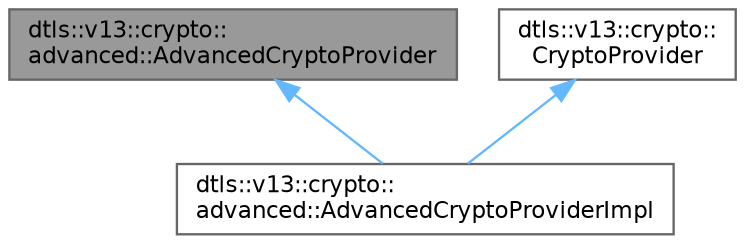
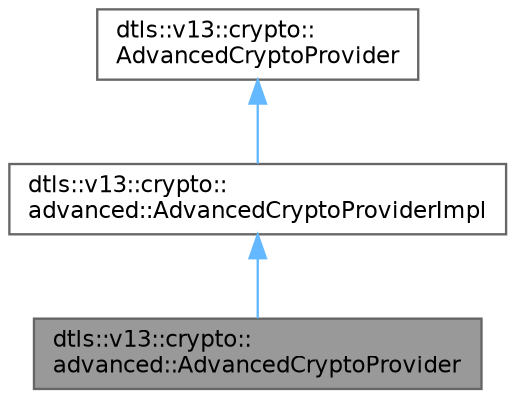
(617, 45) -> (258, 45)
(339, 129) -> (258, 289)
